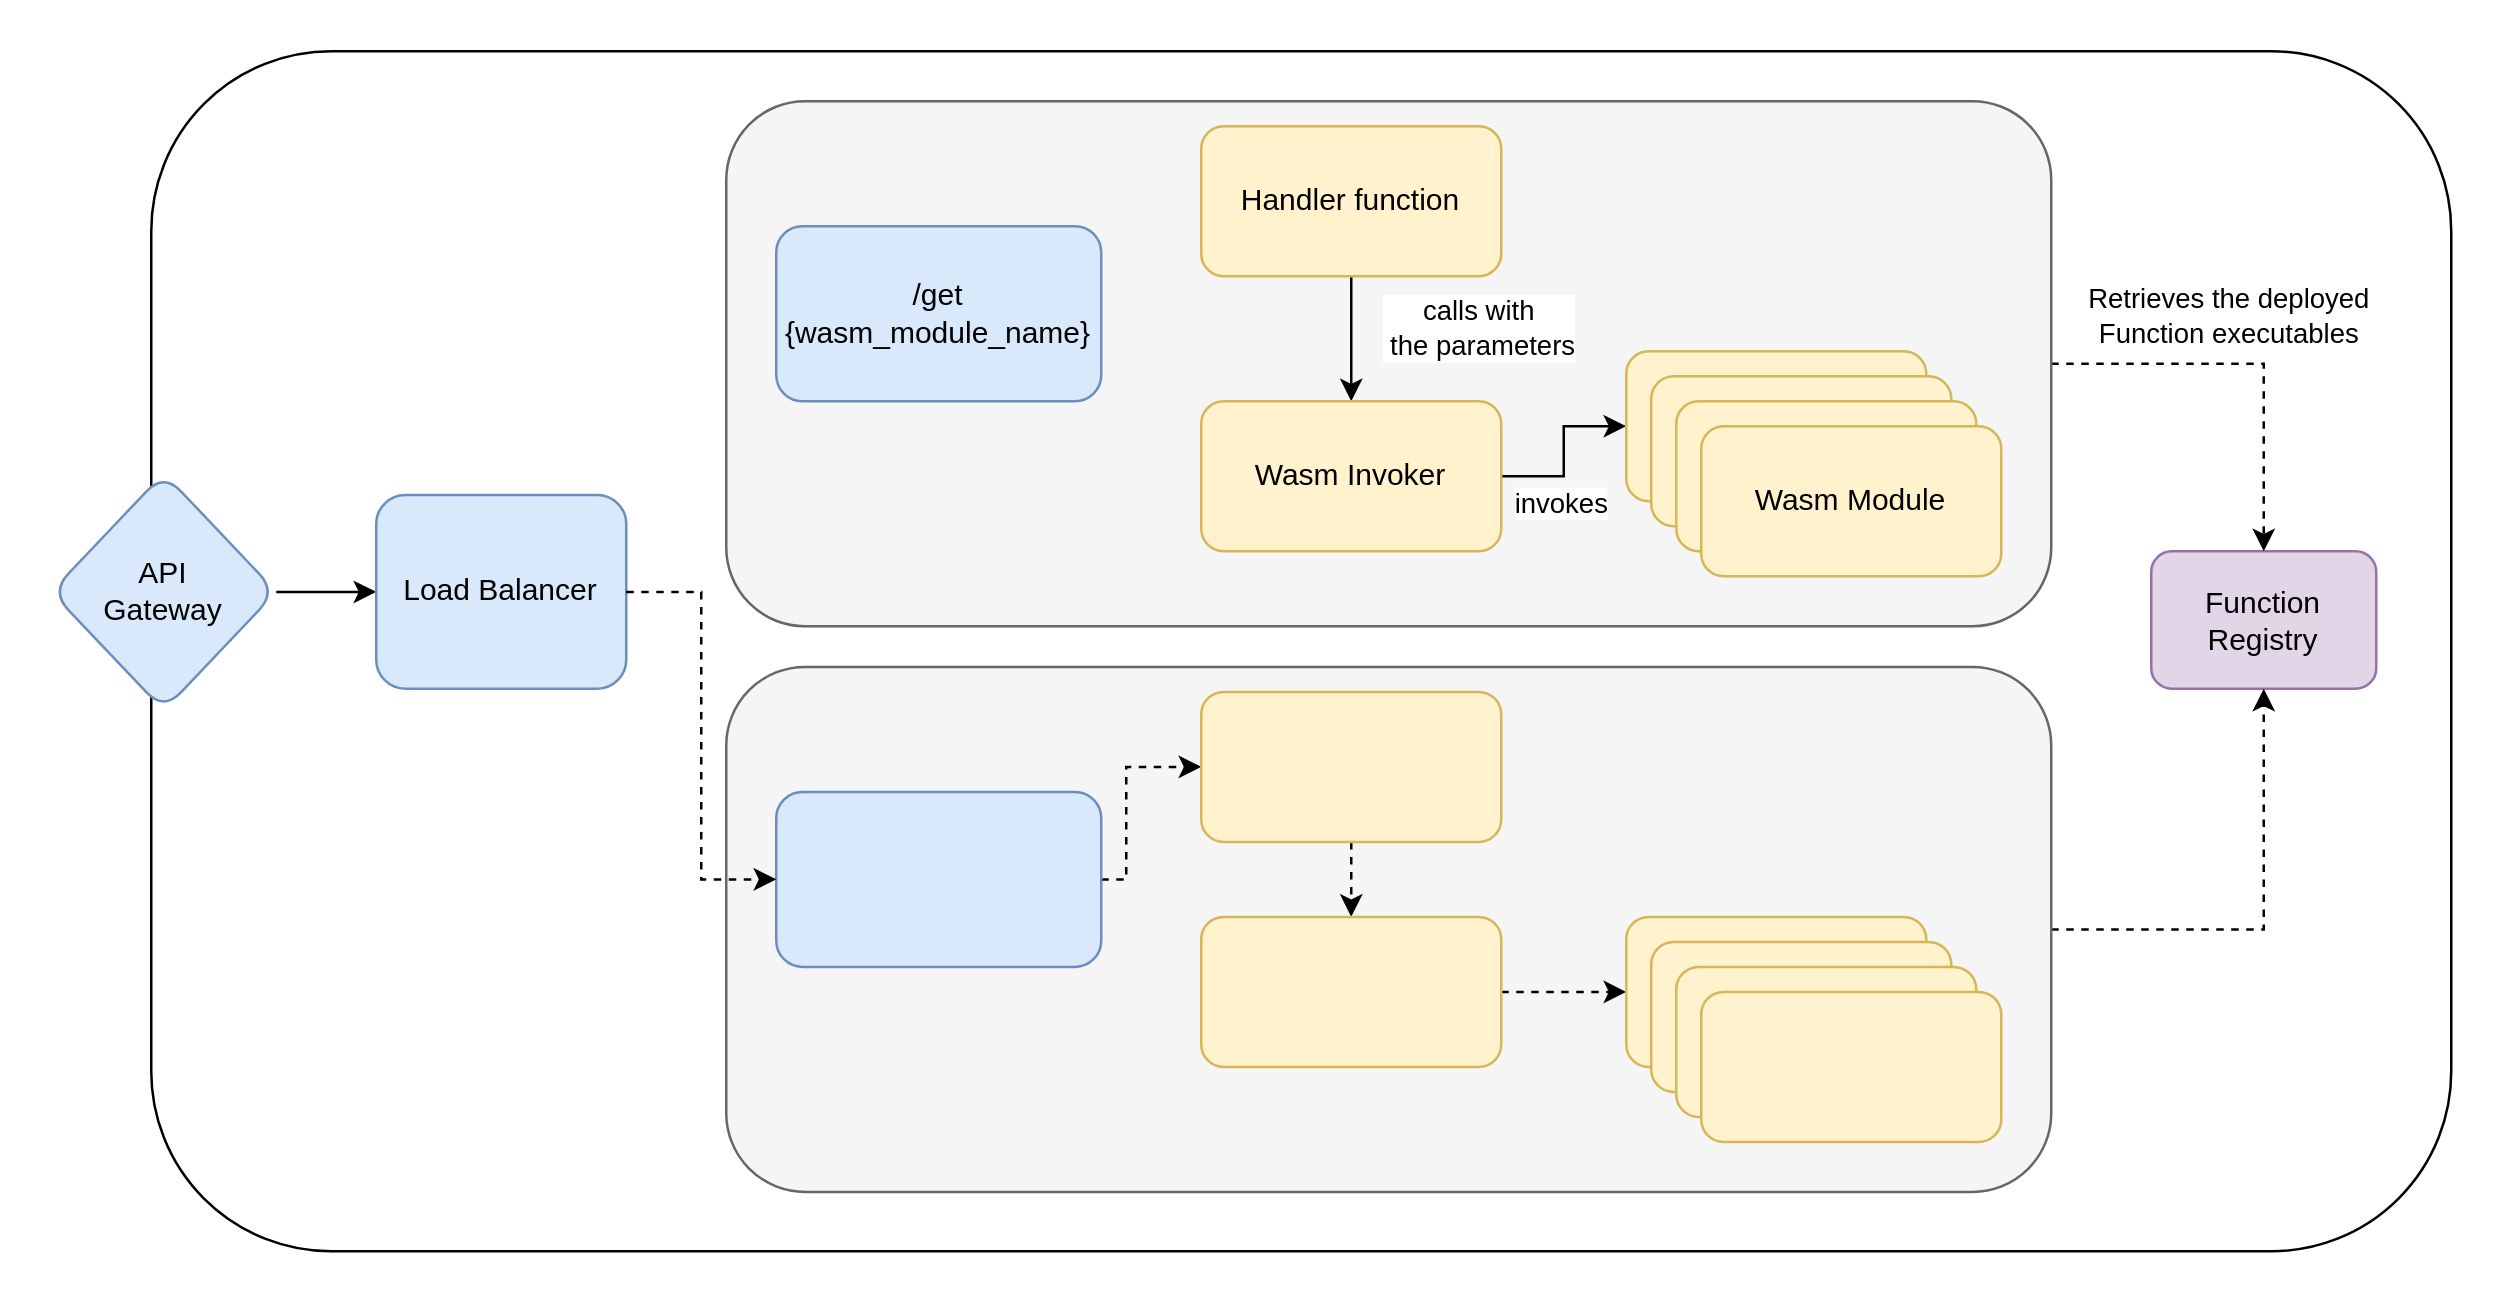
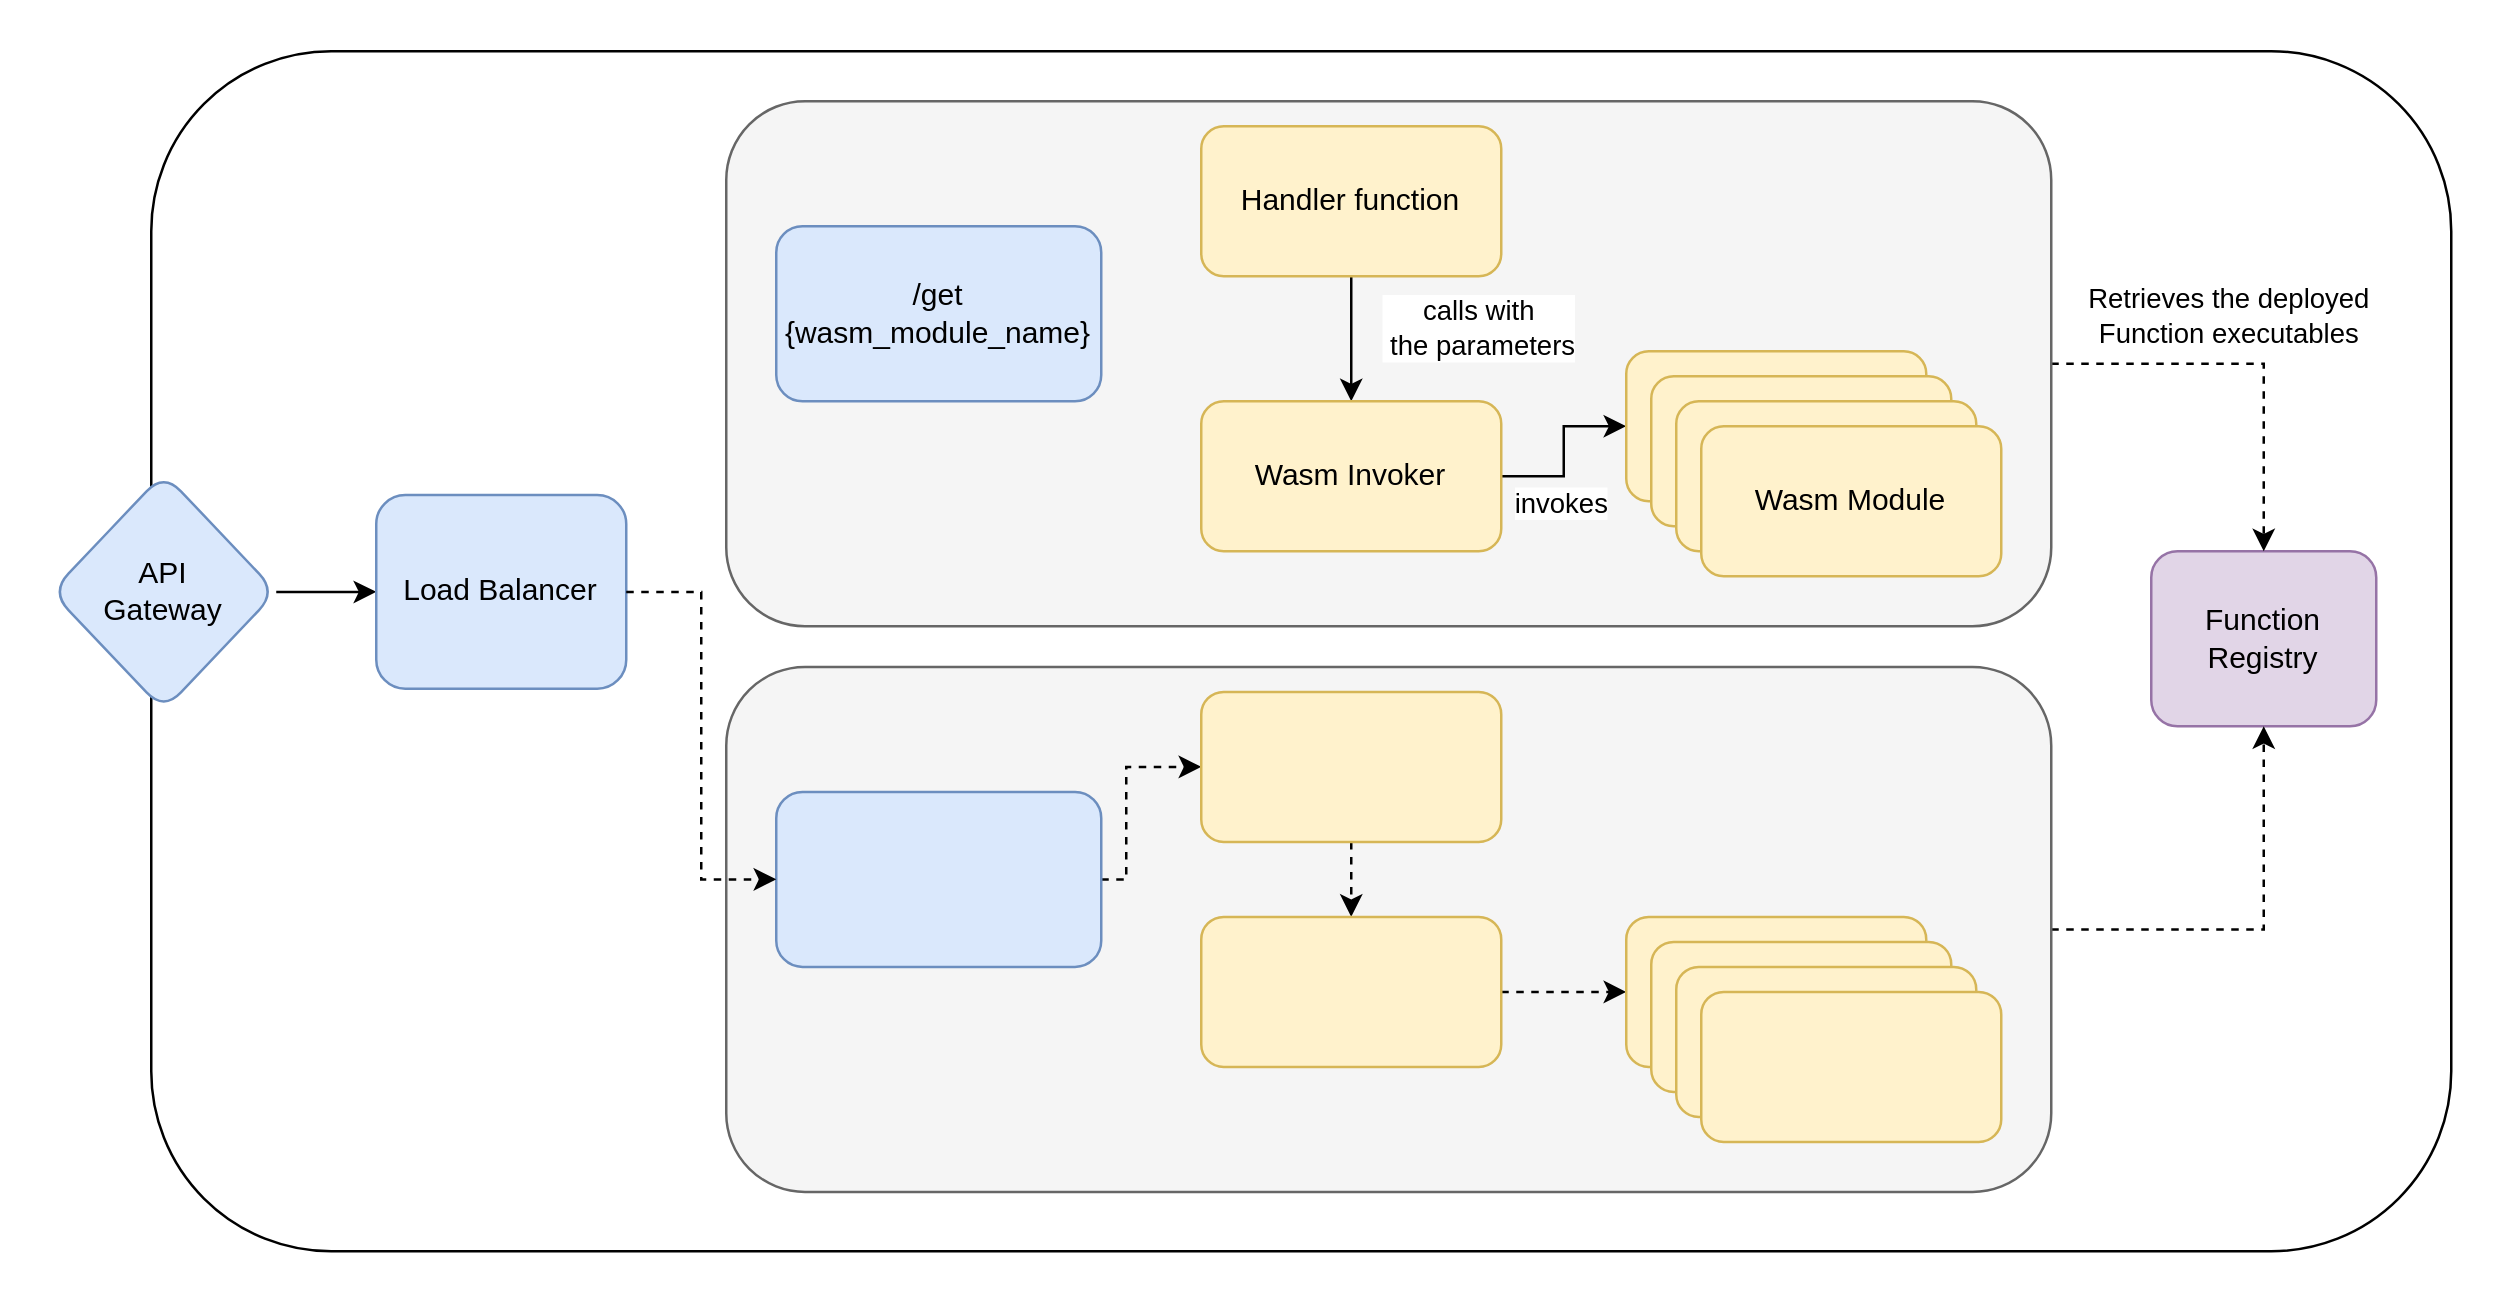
(2264, 620) -> (2264, 639)
